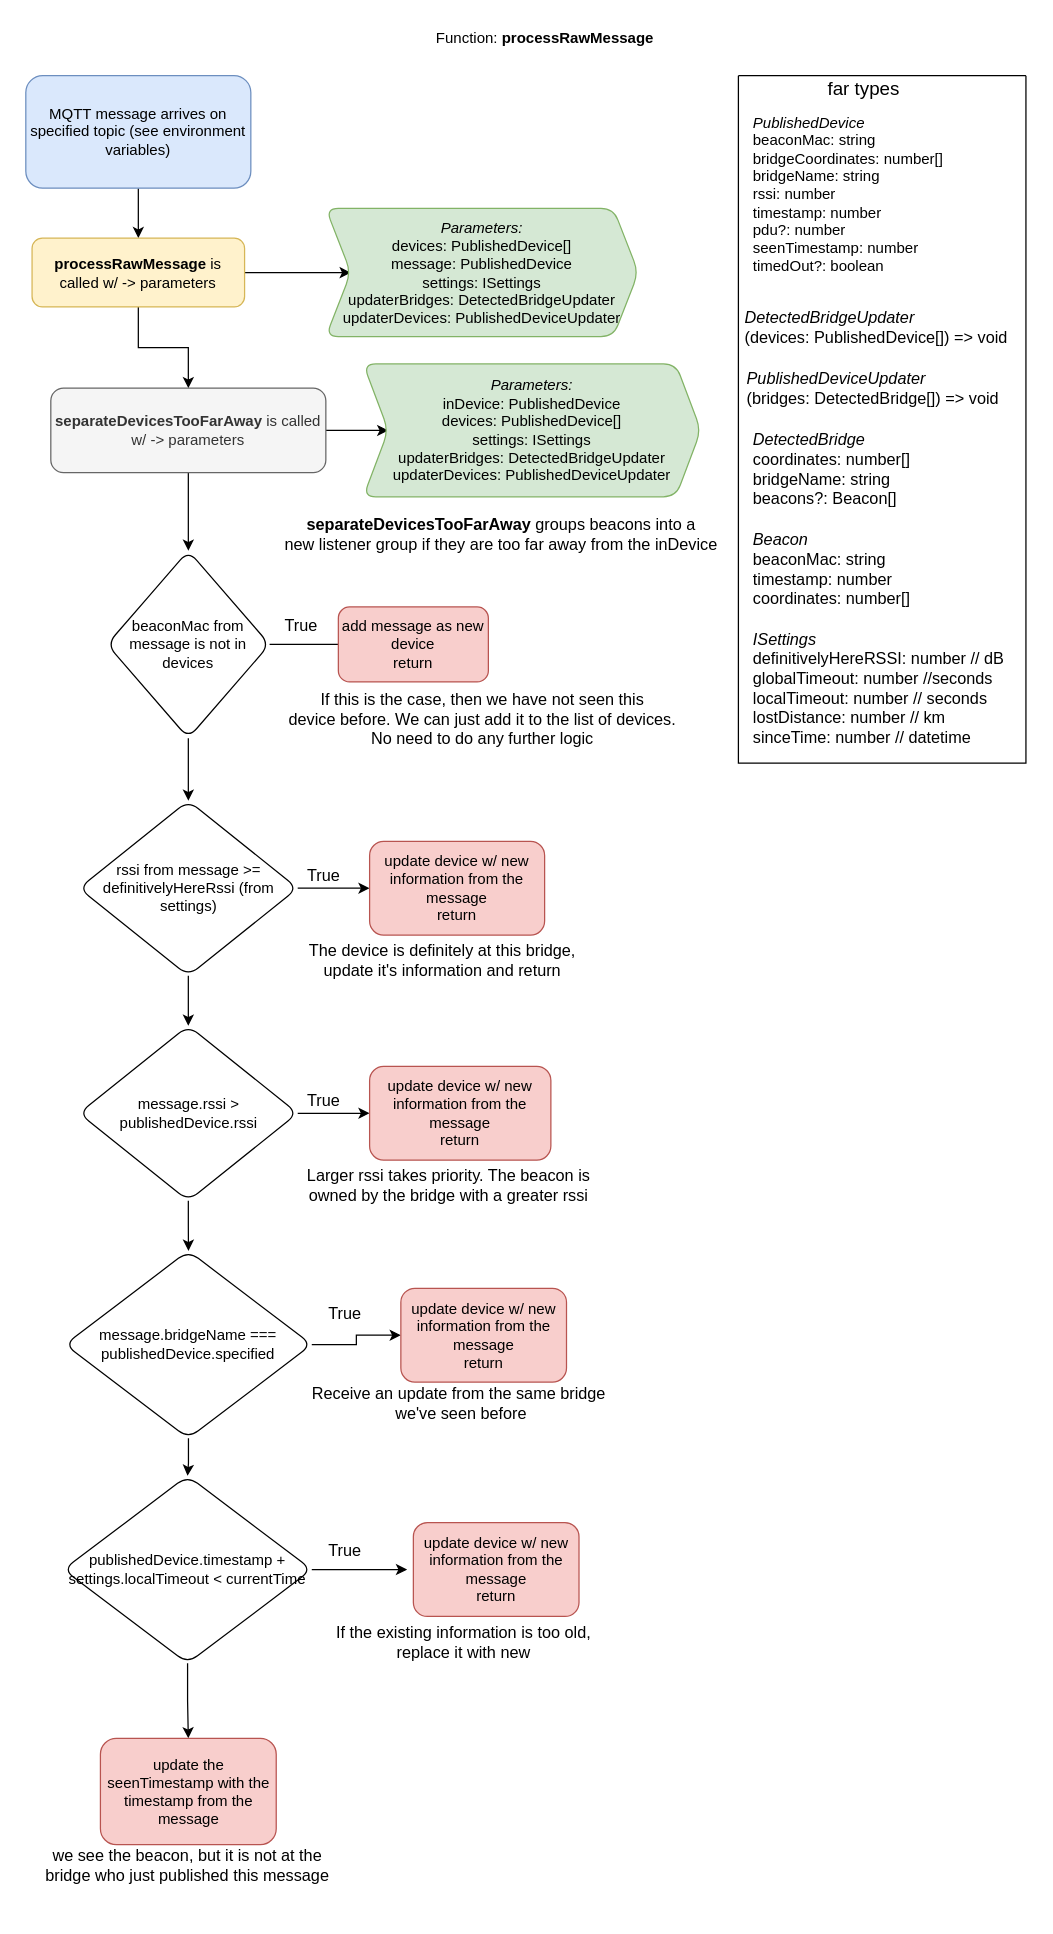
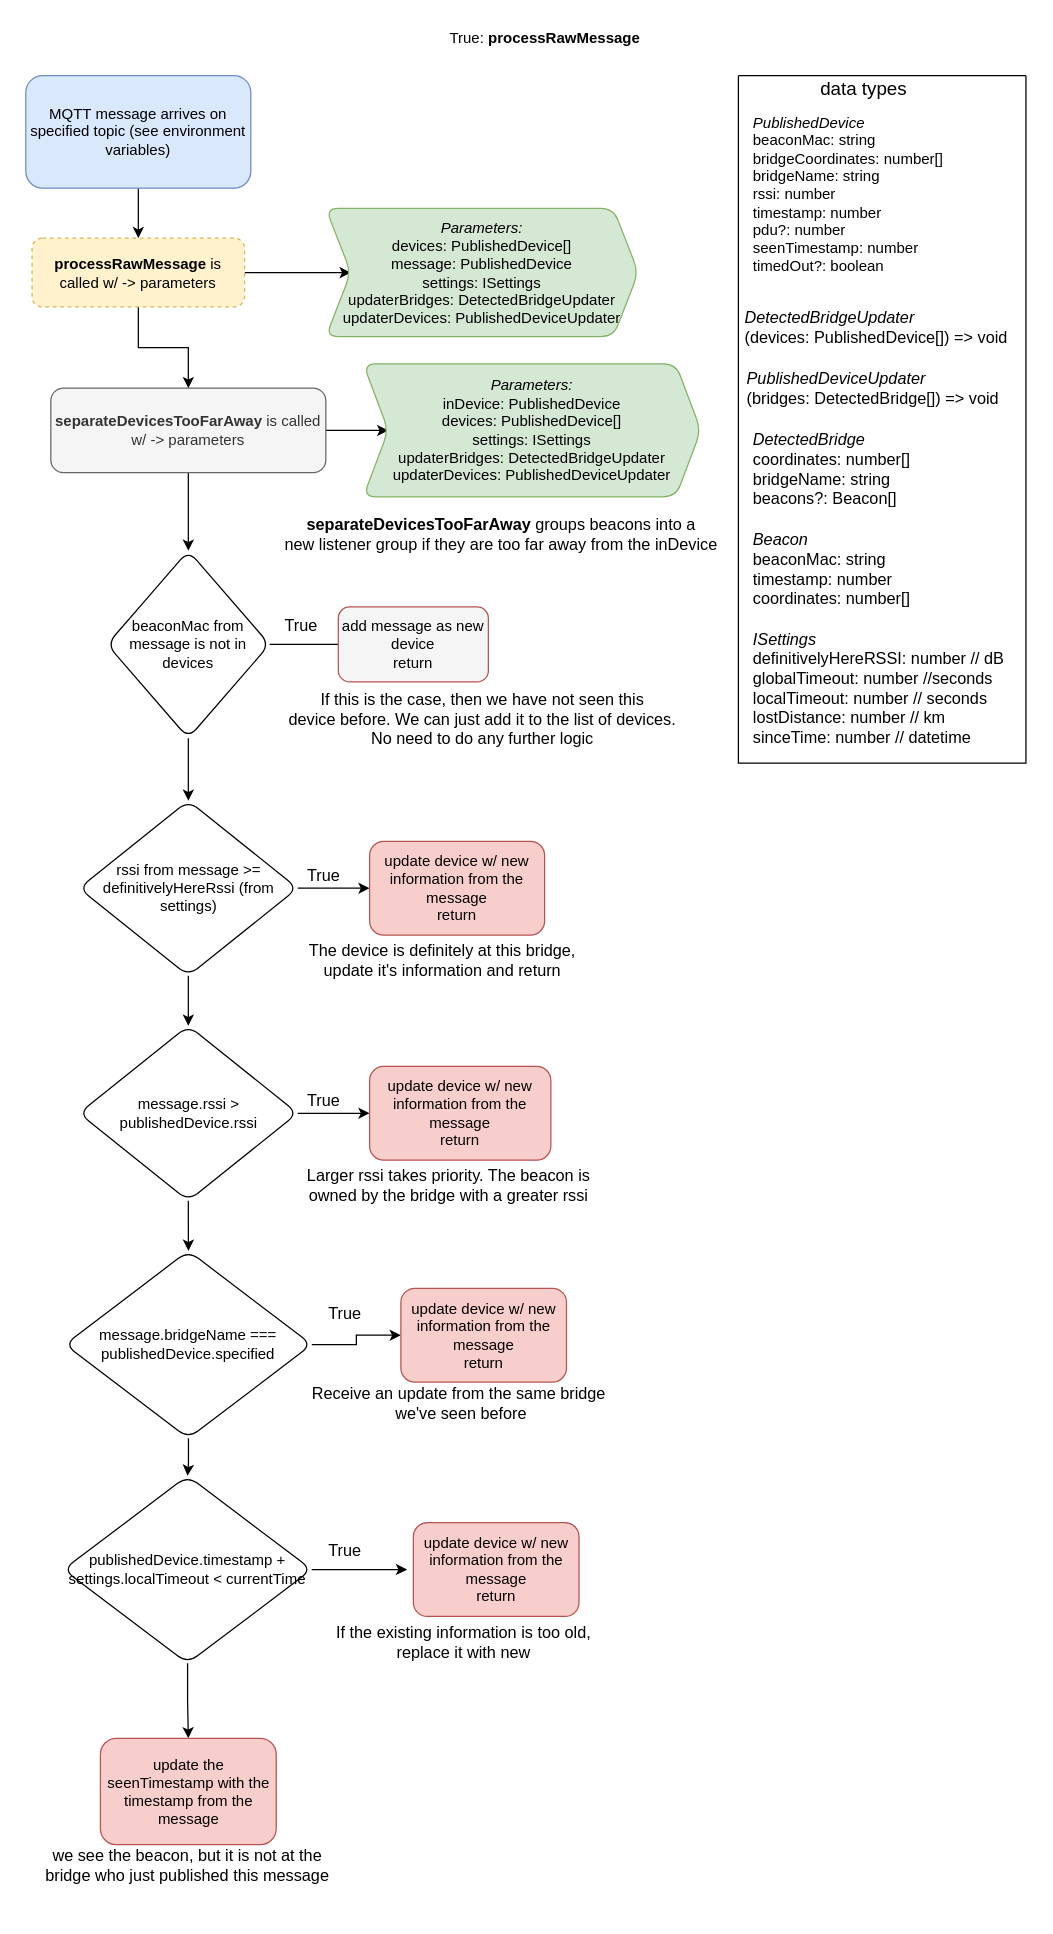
(545, 38) -> (545, 38)
(864, 88) -> (864, 88)
(138, 273) -> (138, 273)
(413, 644) -> (413, 644)
